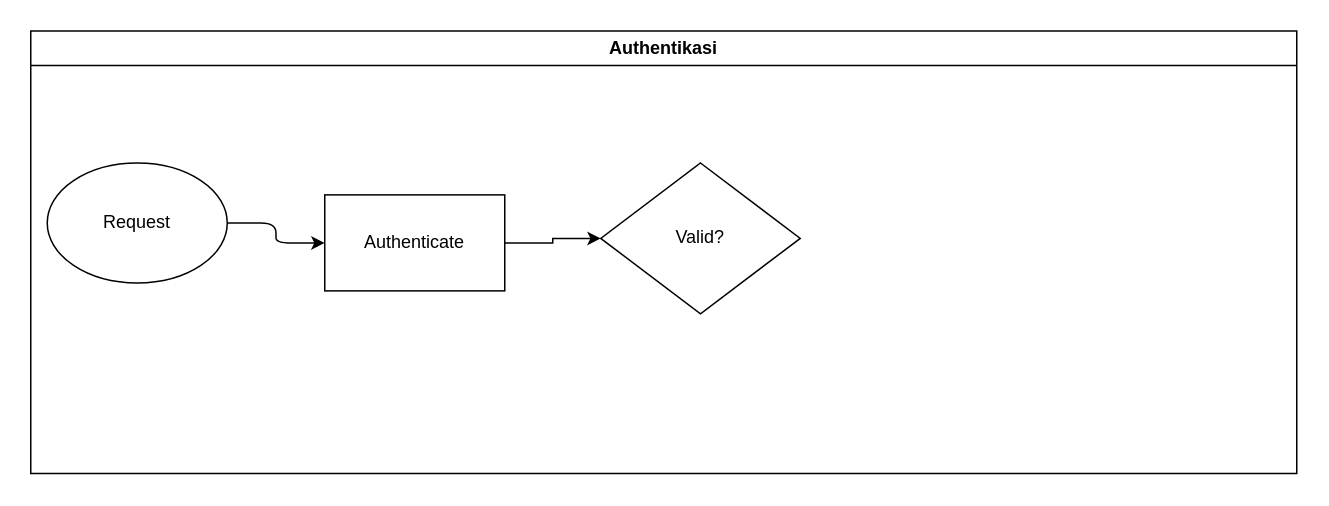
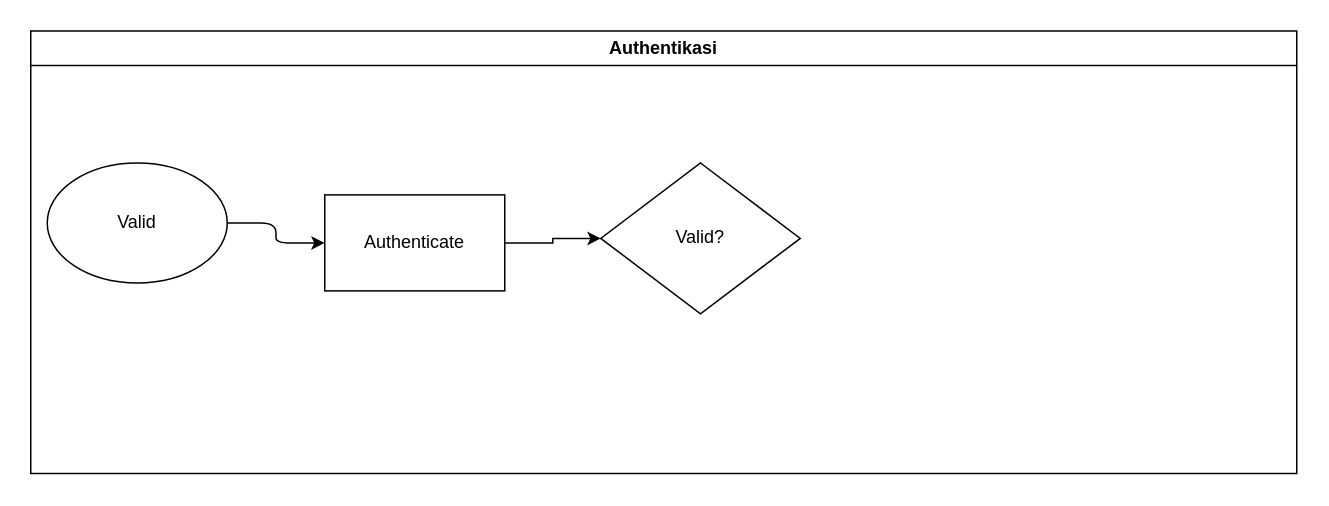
(137, 223) -> (137, 223)
